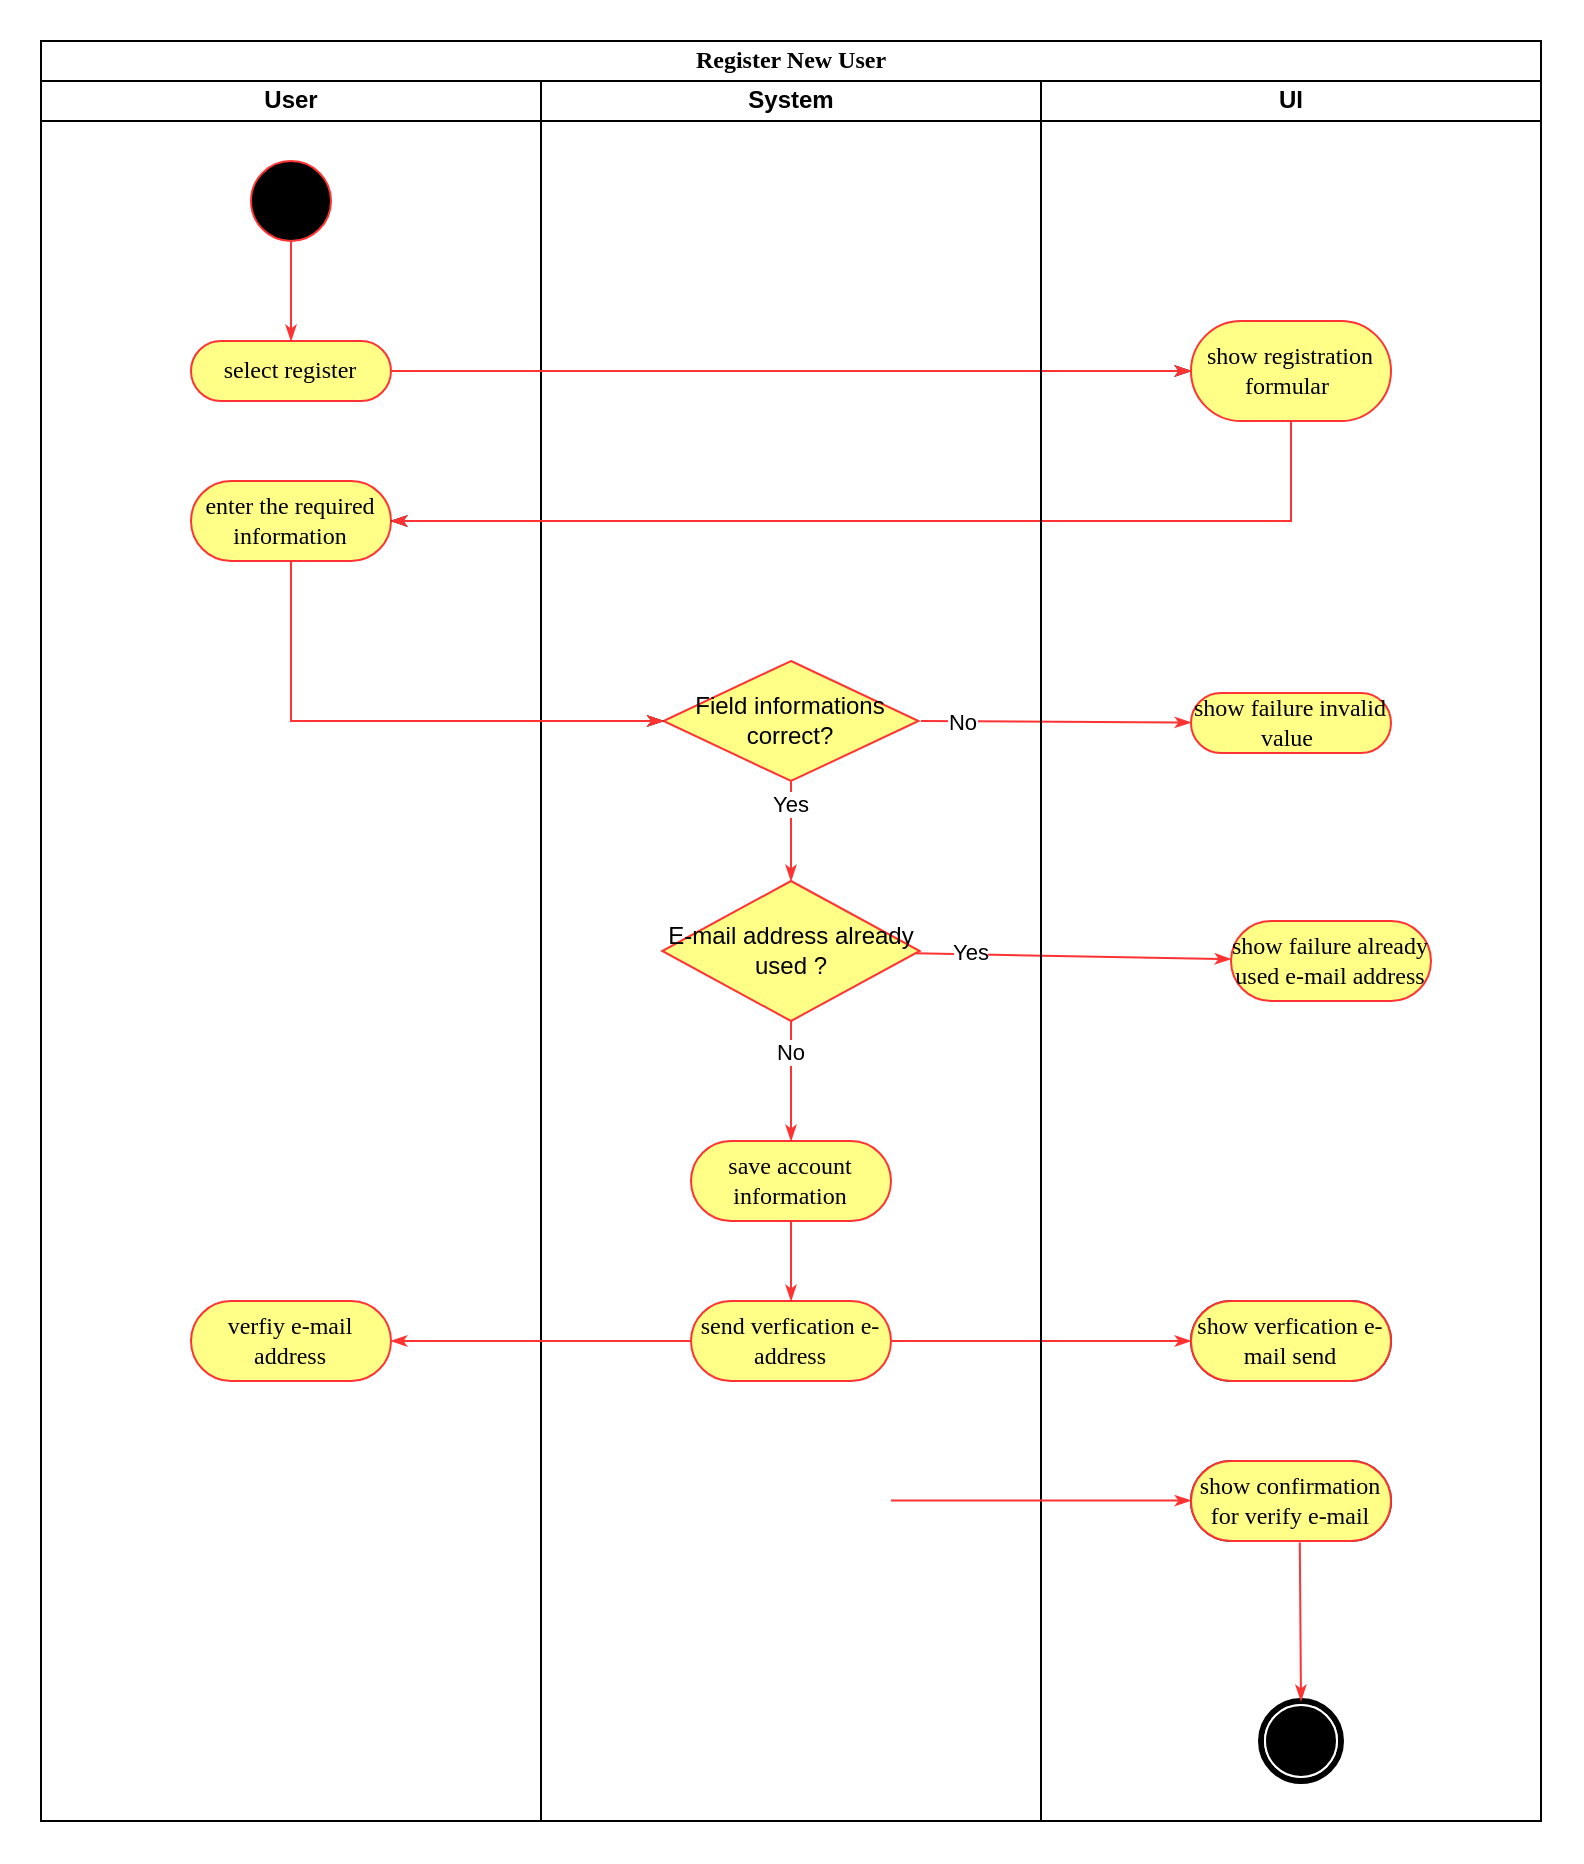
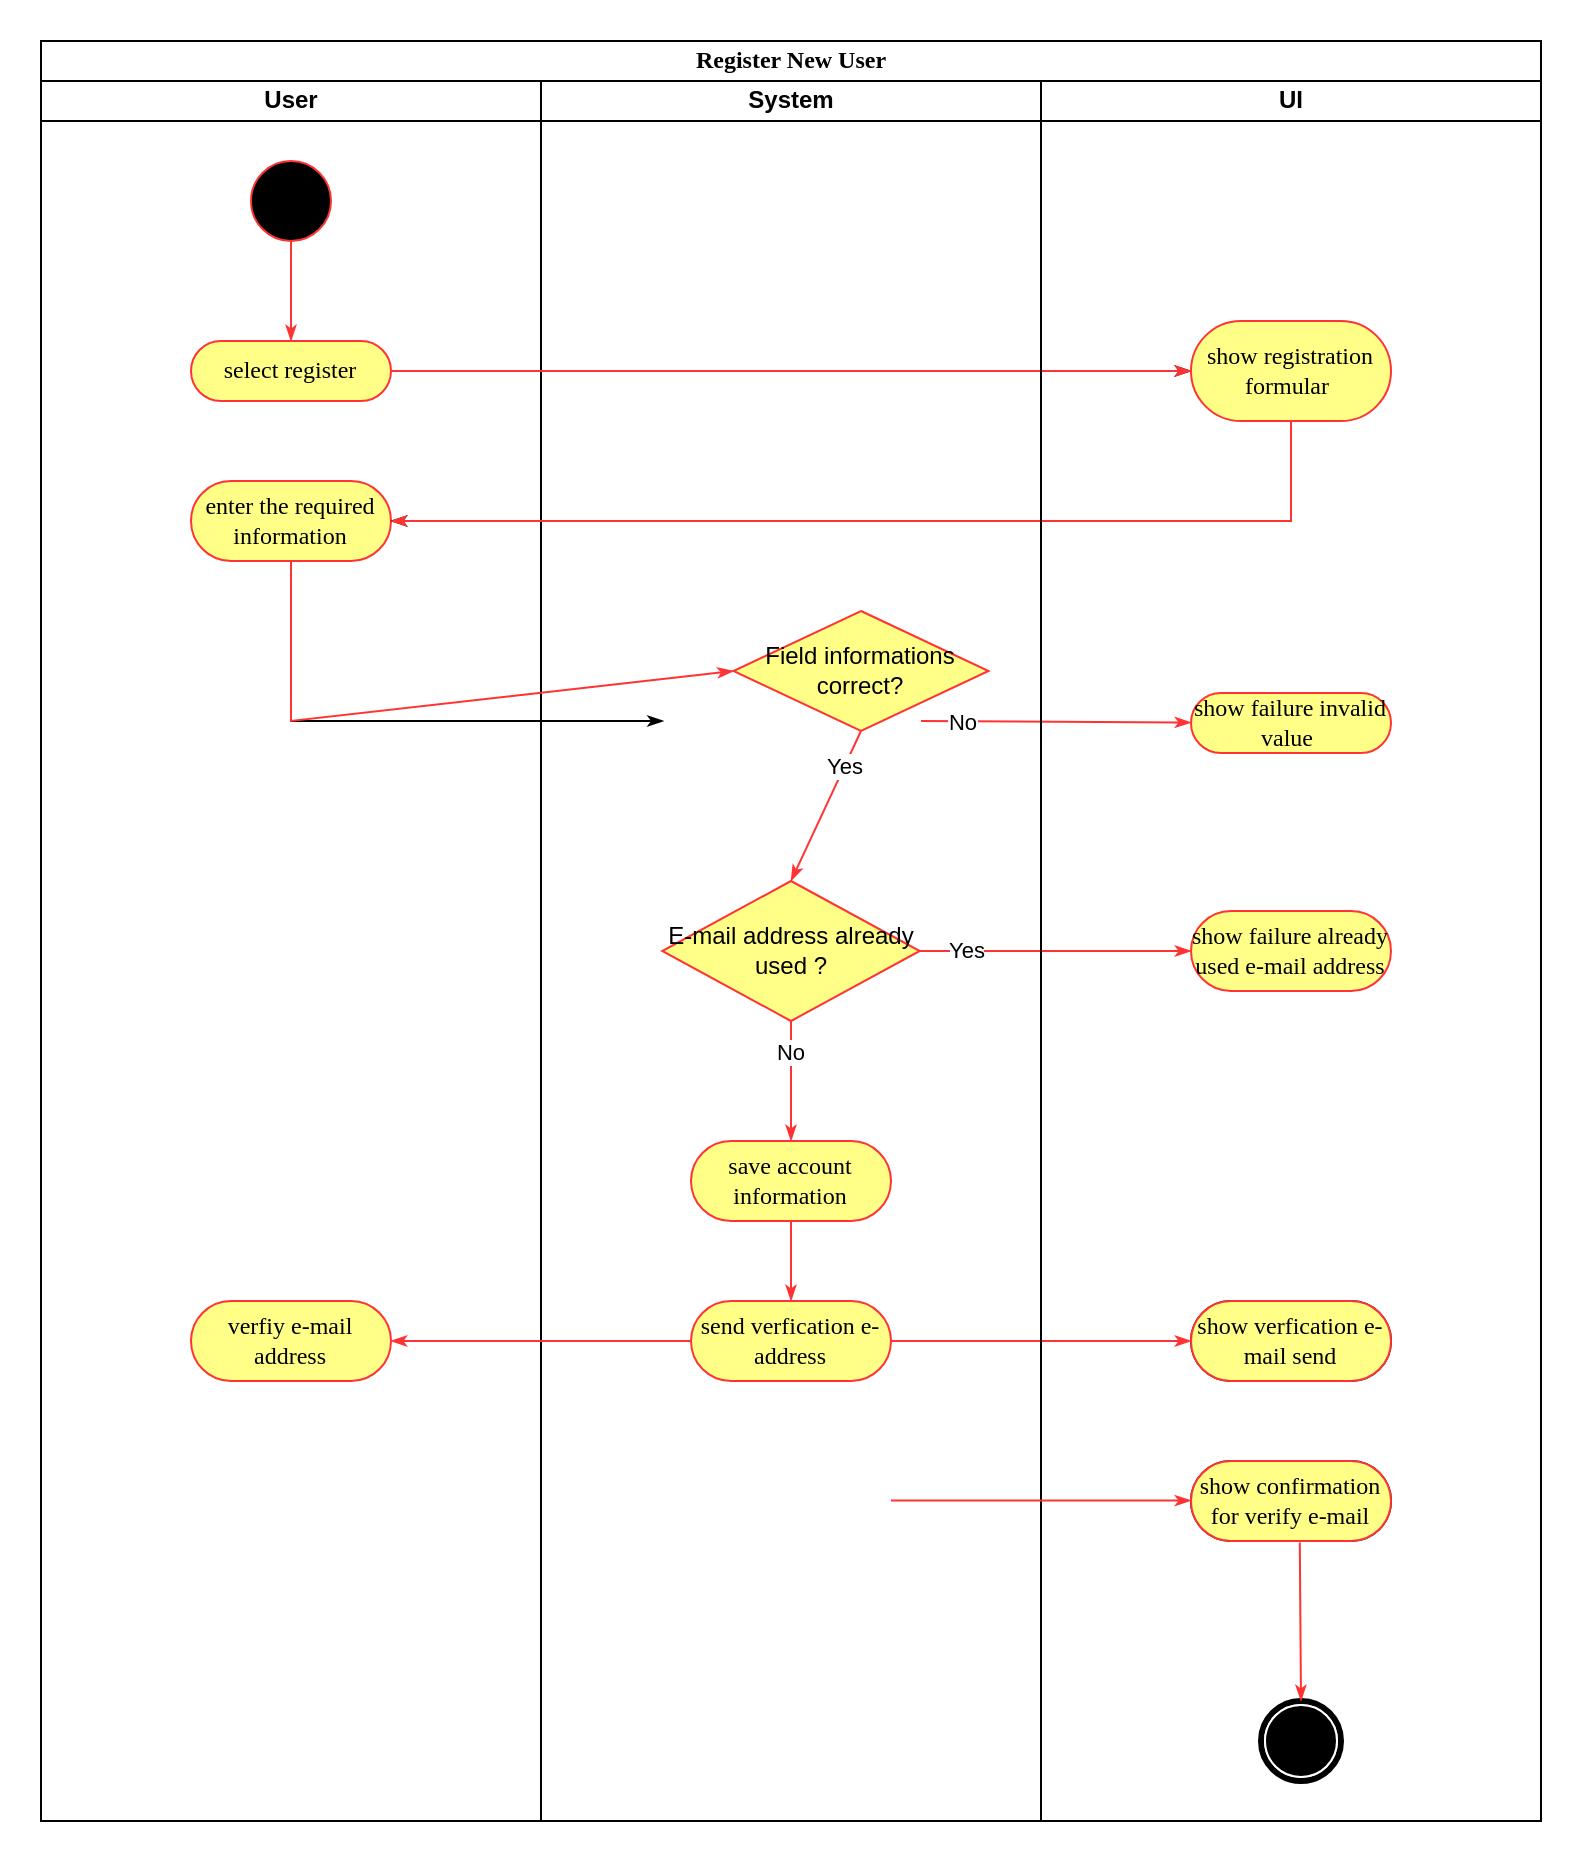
(791, 721) -> (861, 671)
(1331, 961) -> (1291, 951)
